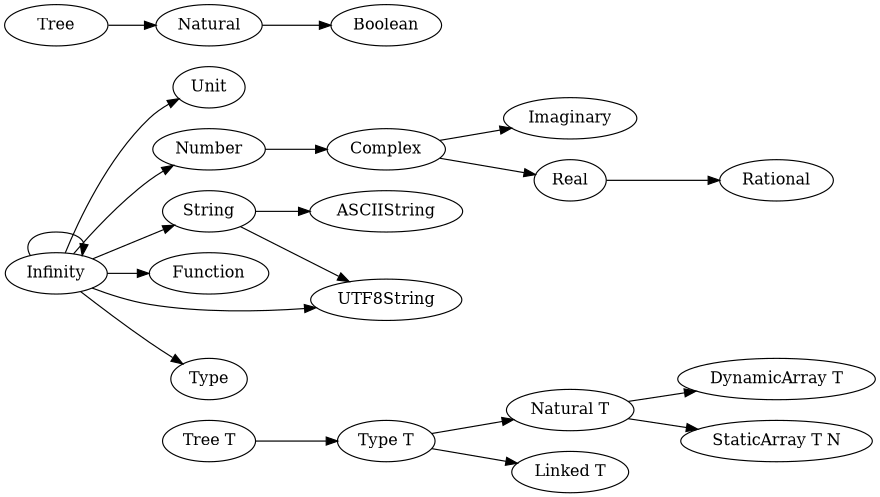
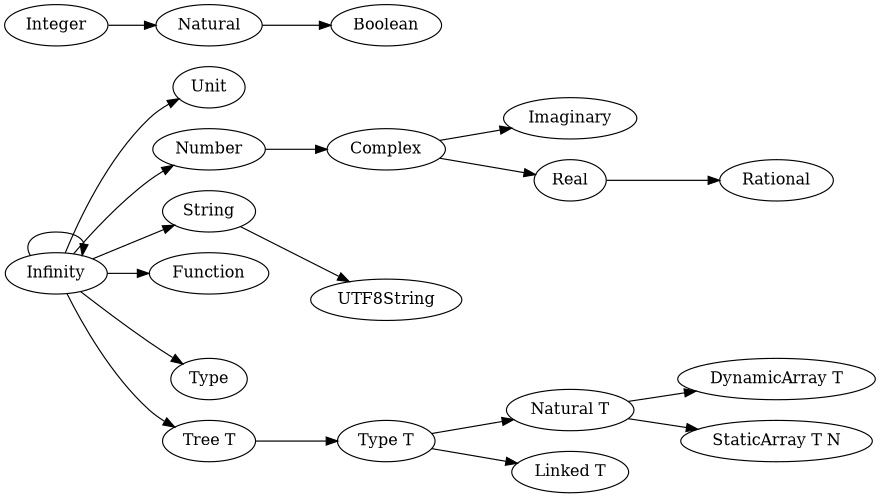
(56, 25) -> (56, 25)
(386, 211) -> none
(197, 310) -> (109, 363)
